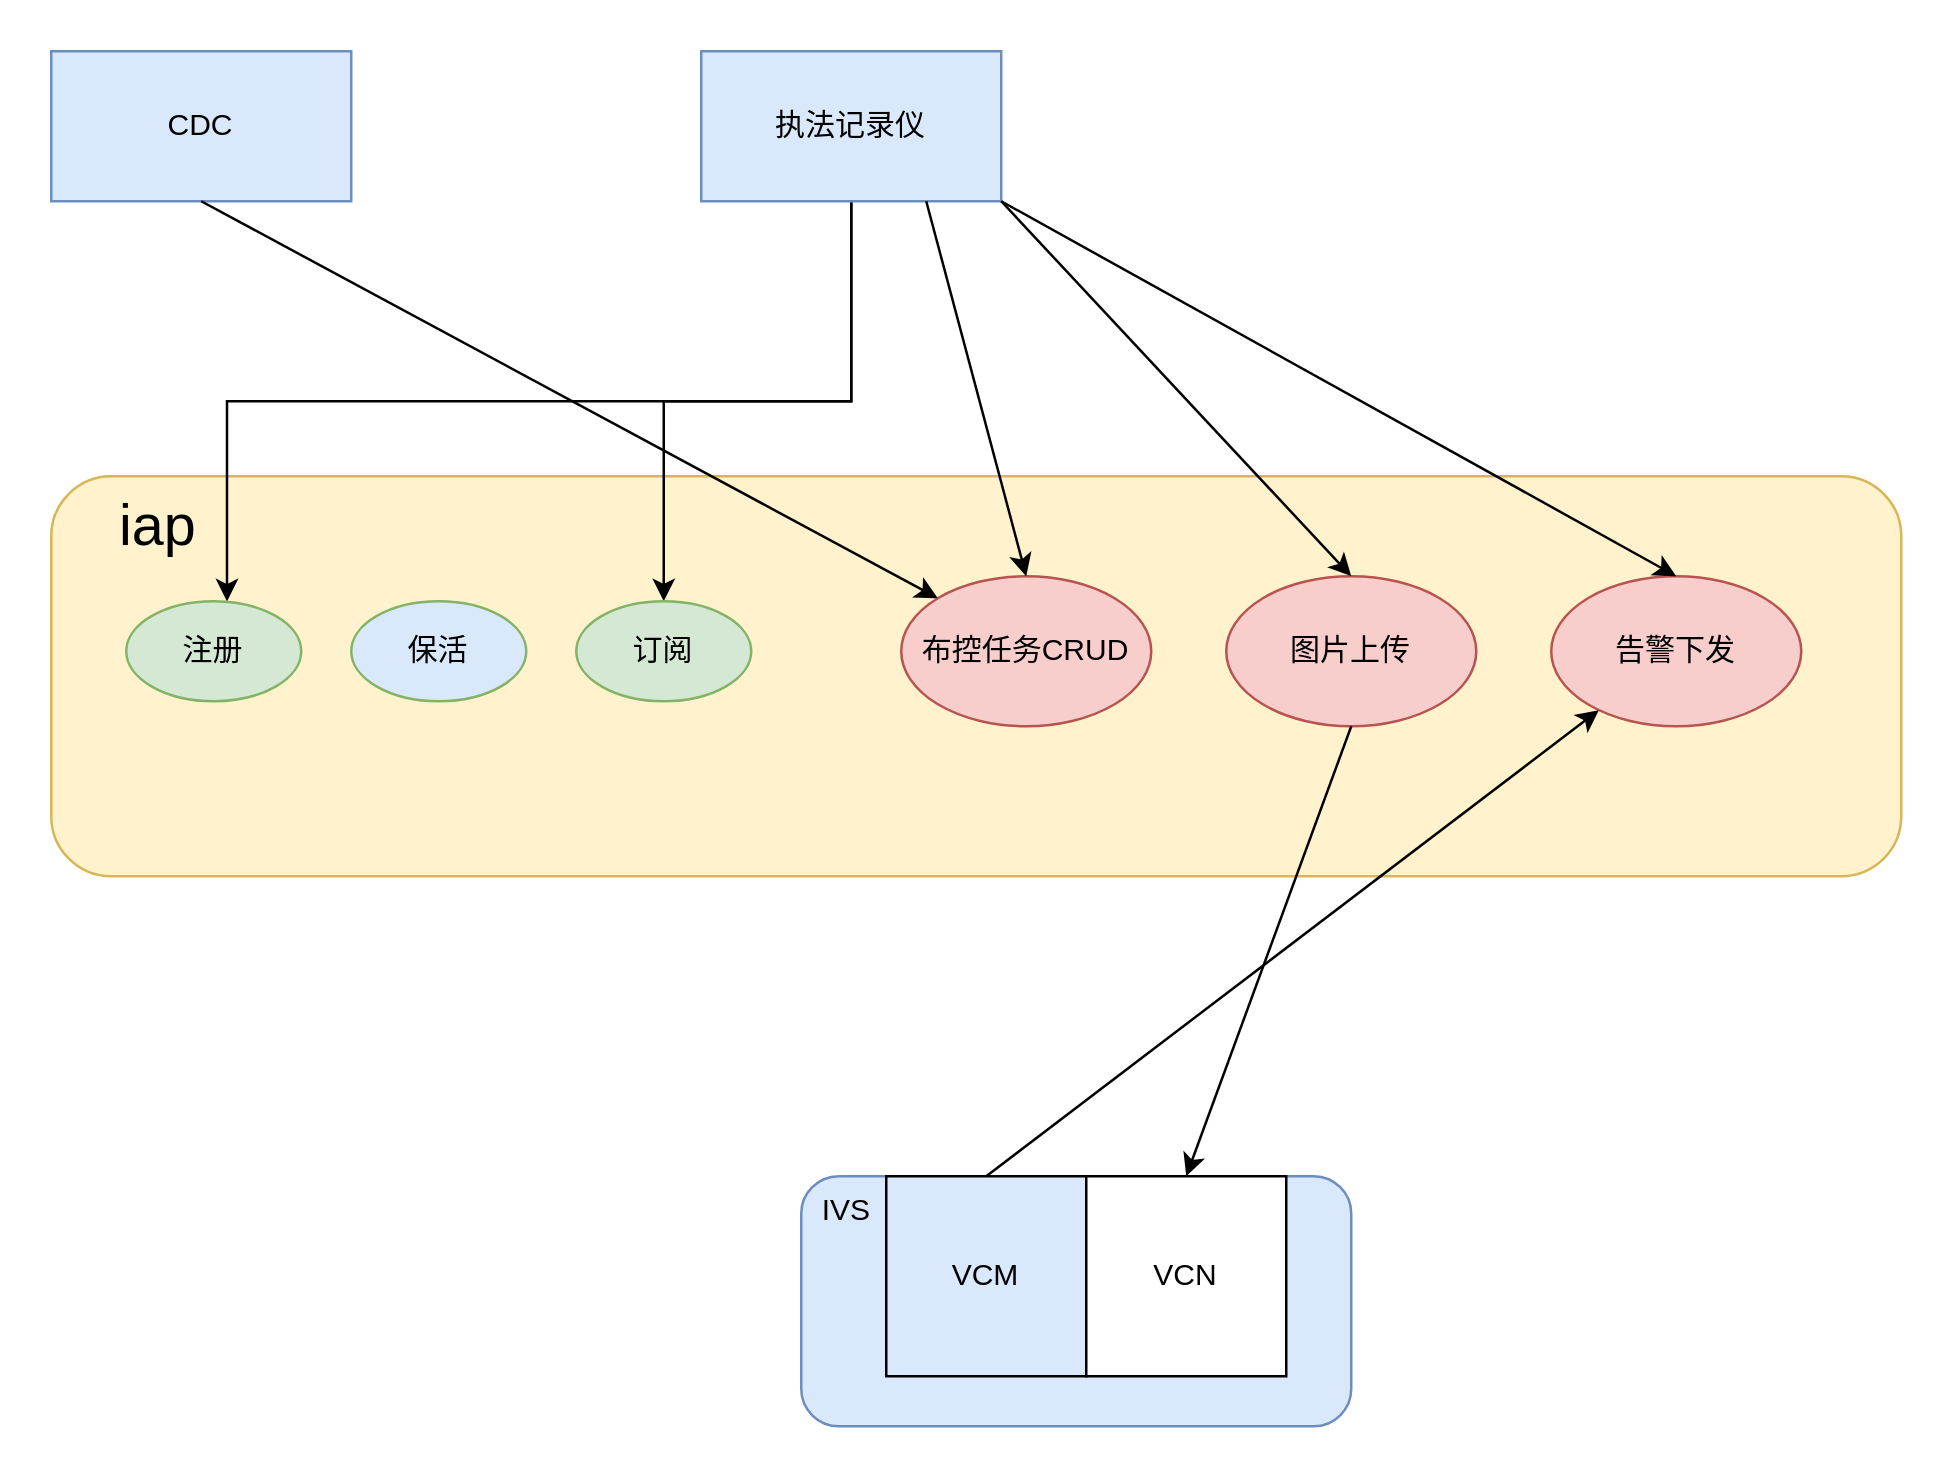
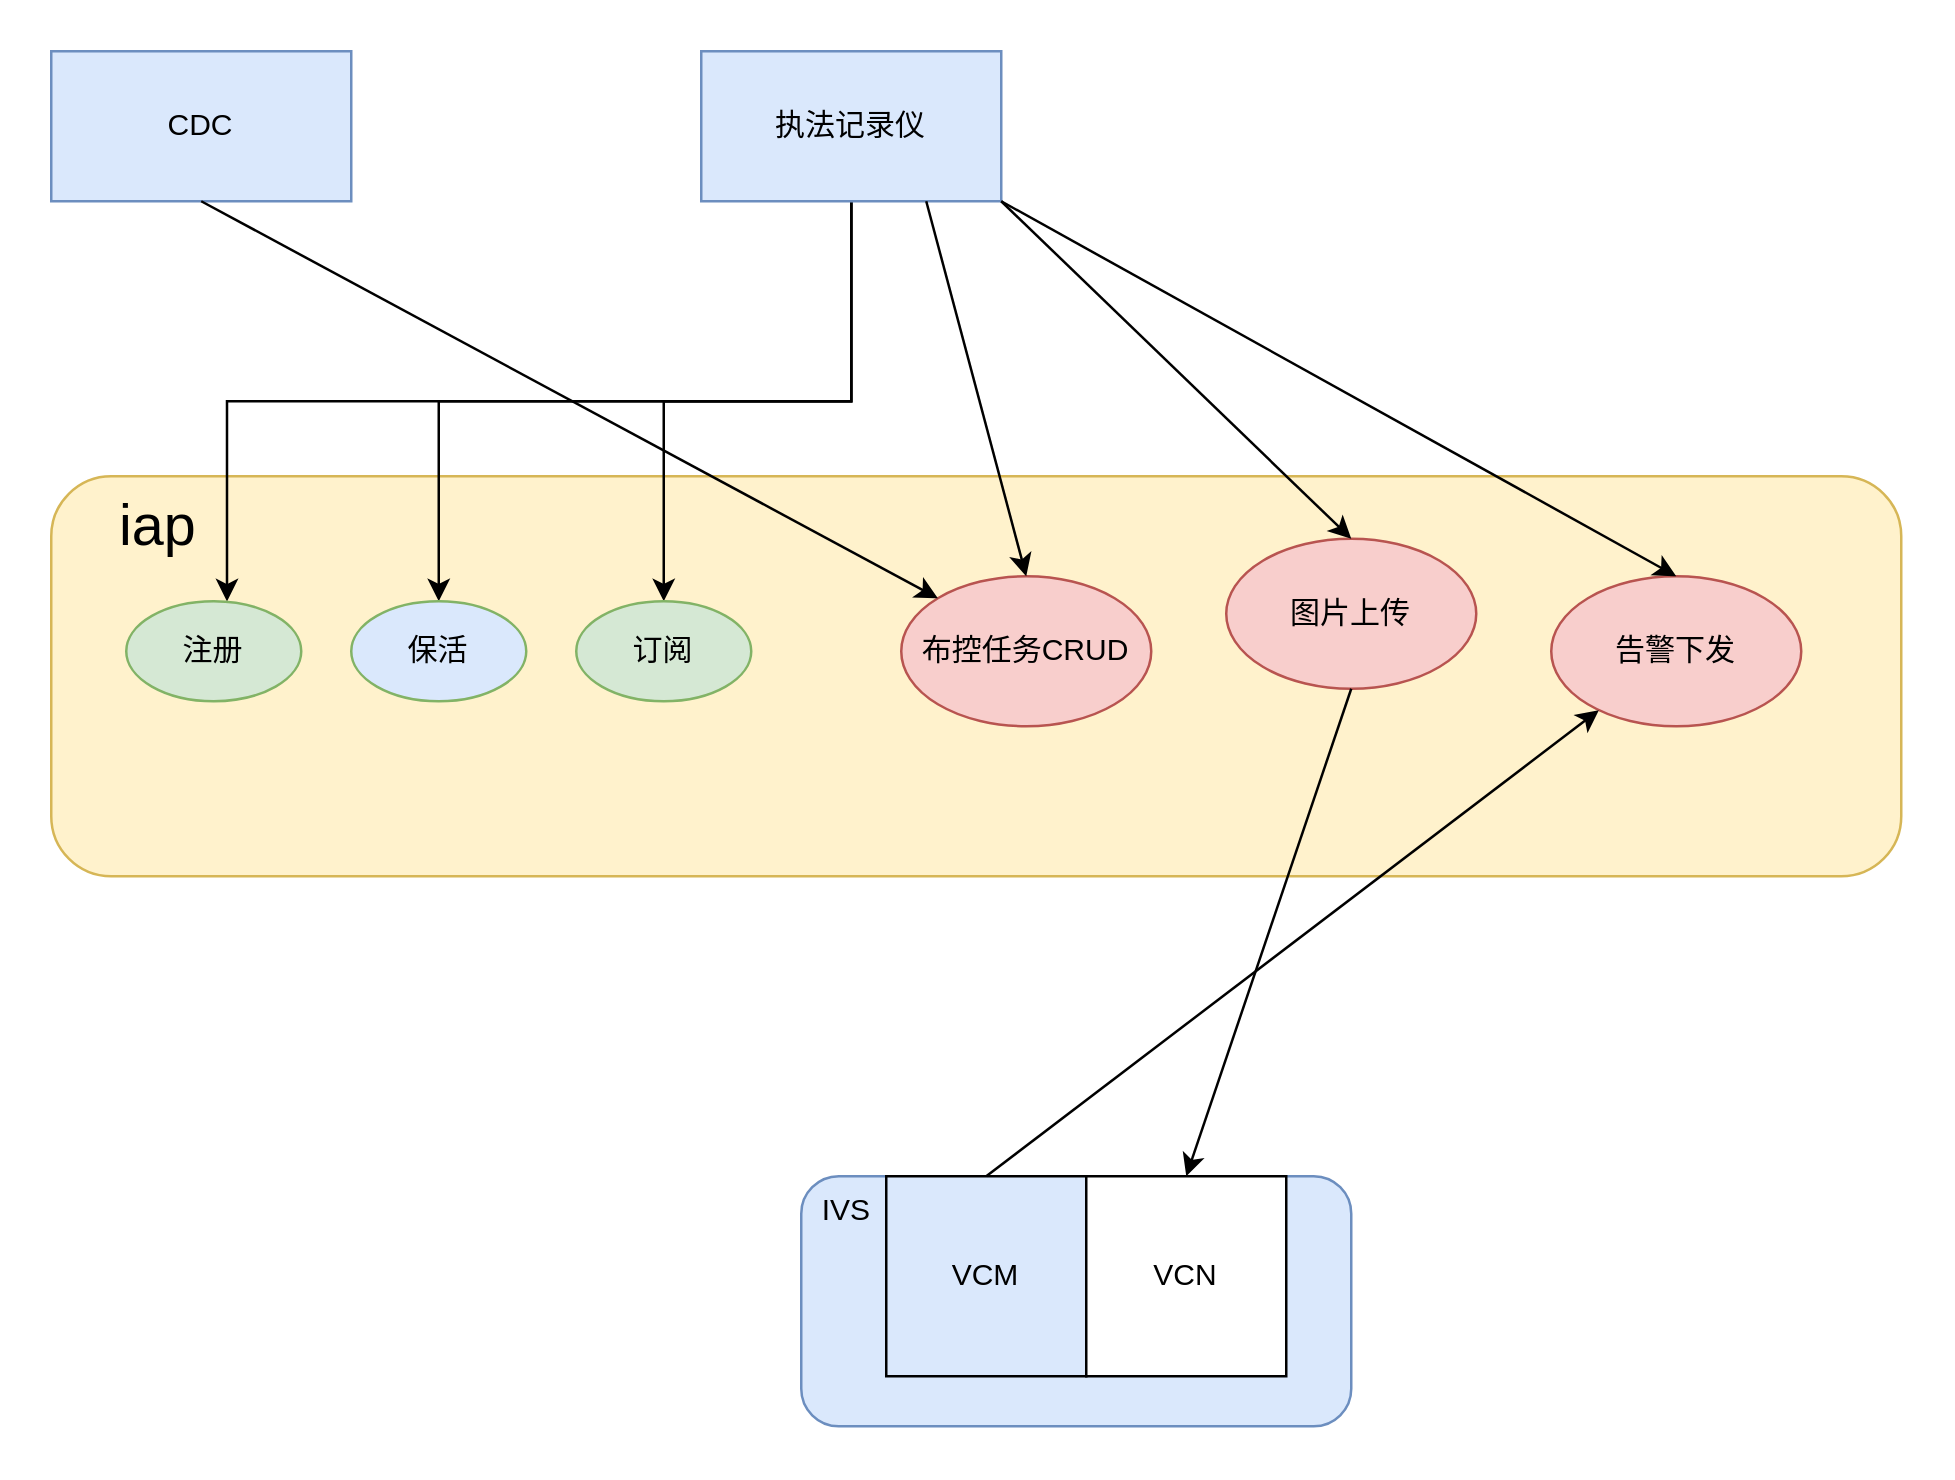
none -> (439, 495)
(1351, 651) -> (1351, 614)
